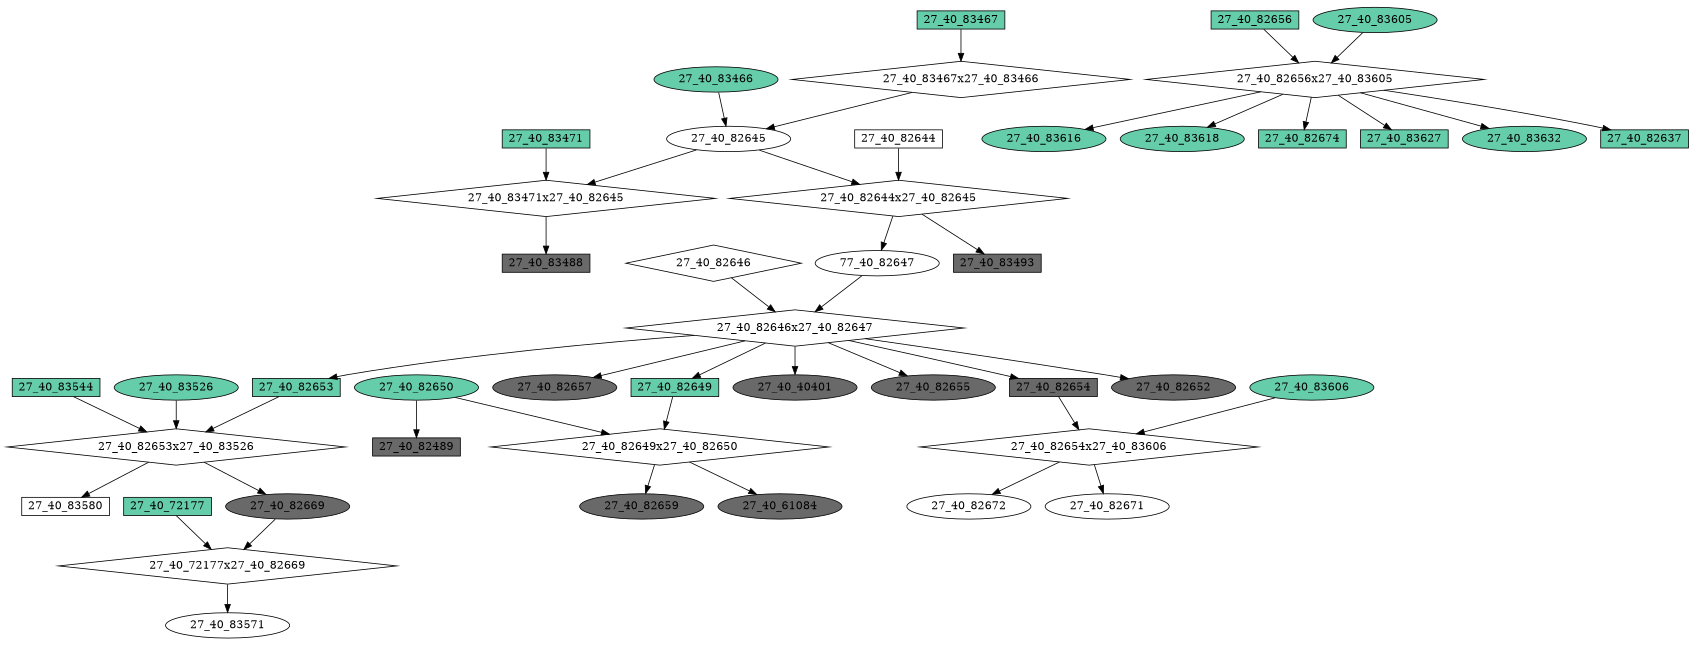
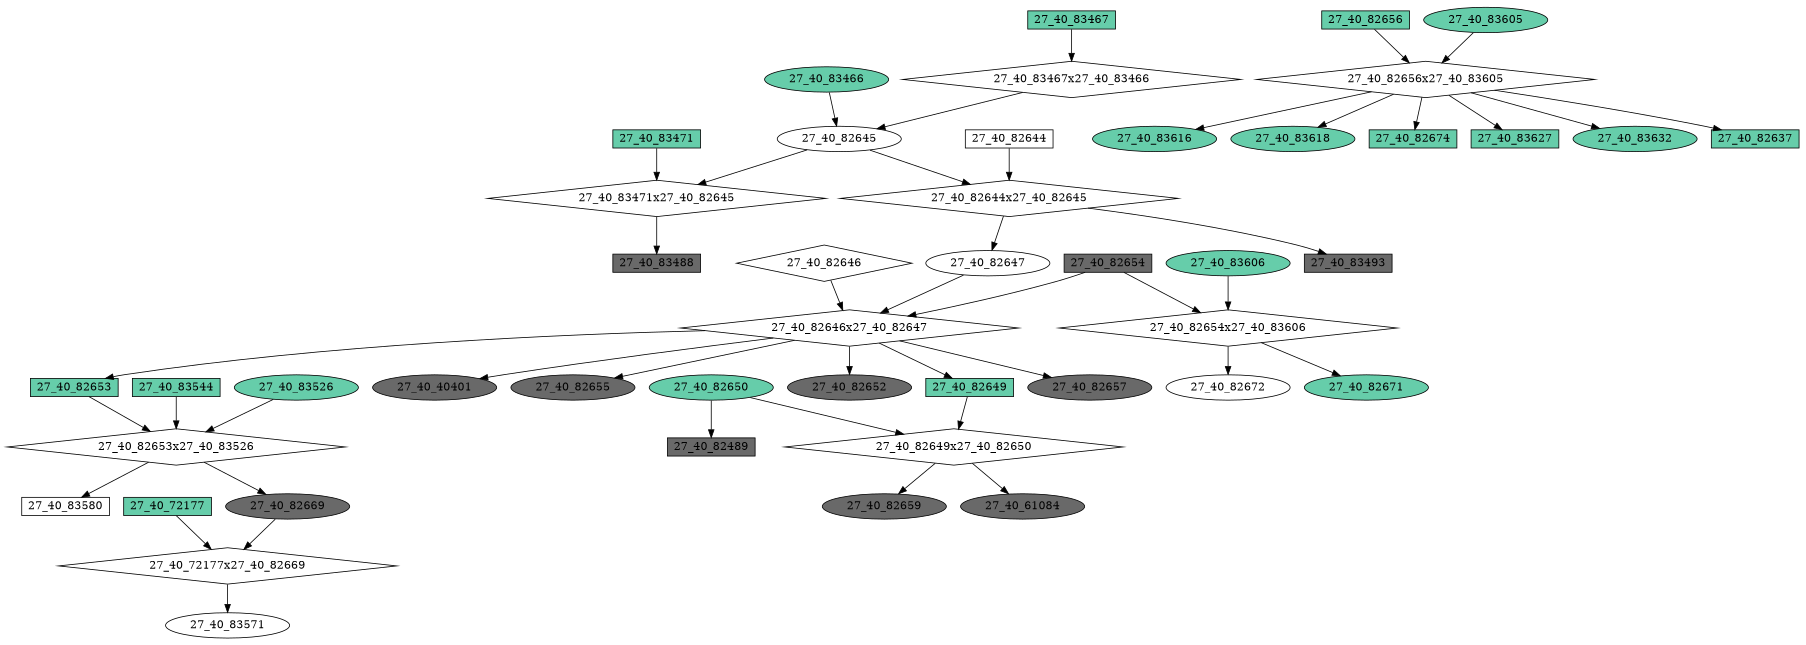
(877, 263) -> (988, 263)
(930, 358) -> (1001, 296)
(1107, 506) -> (1366, 387)
